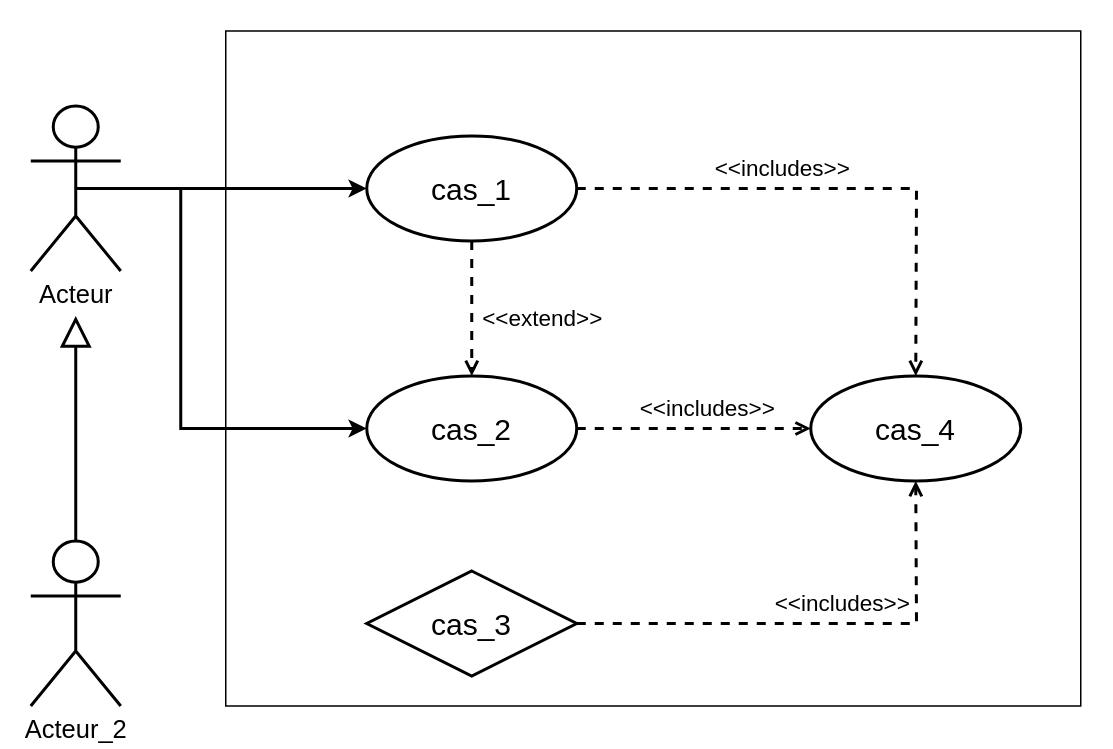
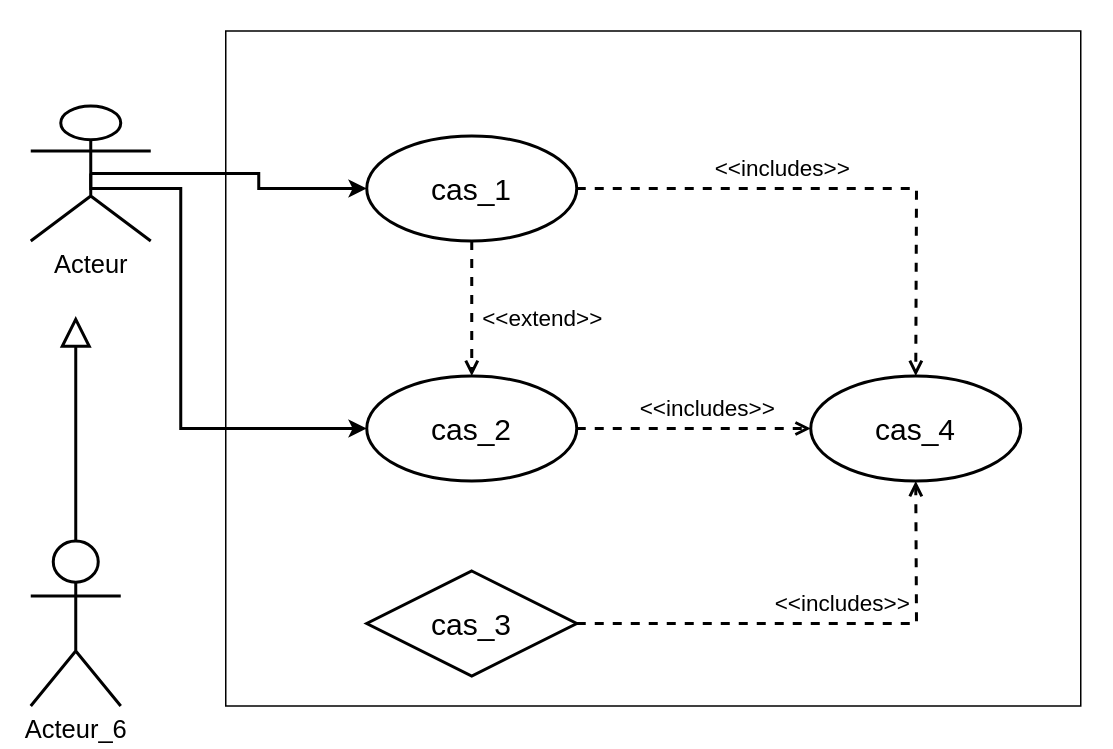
(76, 188) -> (91, 173)
(77, 727) -> (77, 727)
